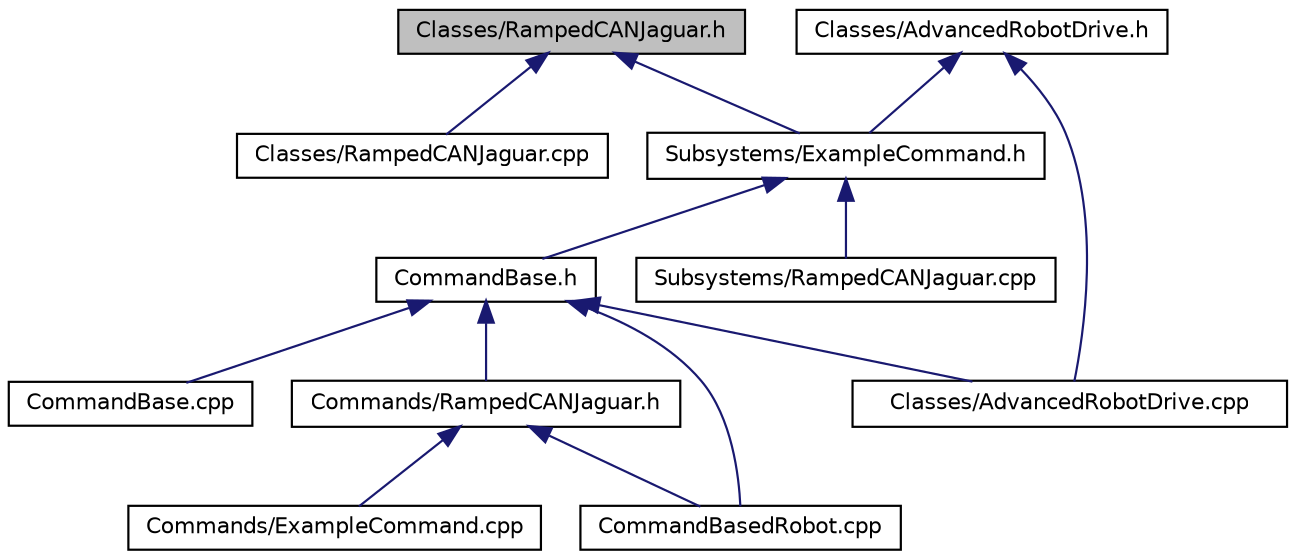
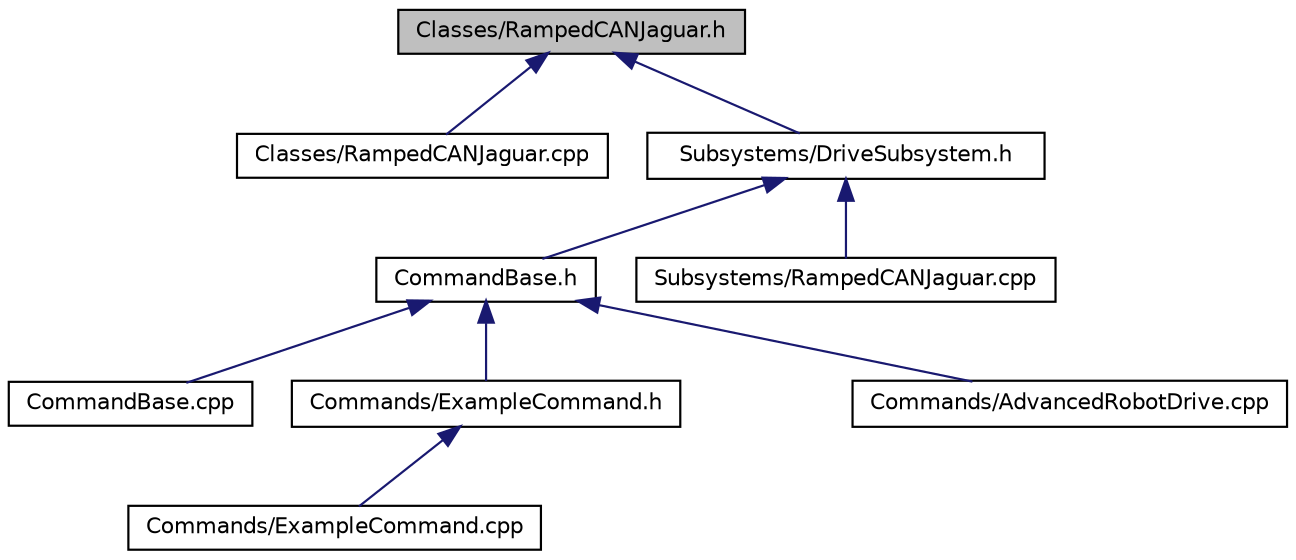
(982, 32) -> none
(846, 156) -> (846, 156)
(486, 404) -> (486, 404)
(1070, 404) -> (1070, 404)
(741, 528) -> none
